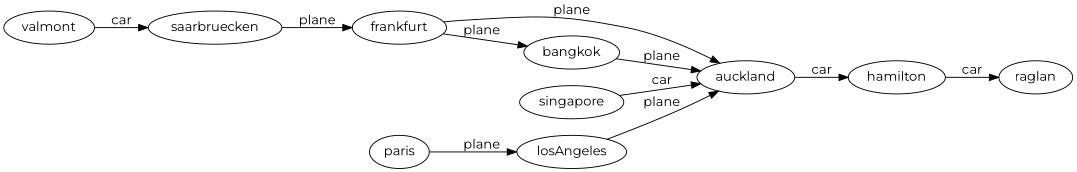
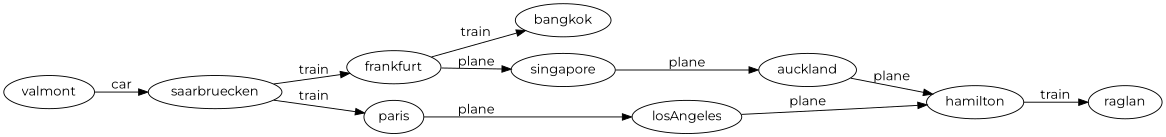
(581, 20) -> (472, 68)
(317, 21) -> (314, 70)
(482, 31) -> (476, 33)
(654, 64) -> none
(822, 70) -> (892, 77)
(972, 70) -> (1056, 95)
(662, 81) -> (687, 63)
none -> (314, 106)
(659, 119) -> (830, 110)
